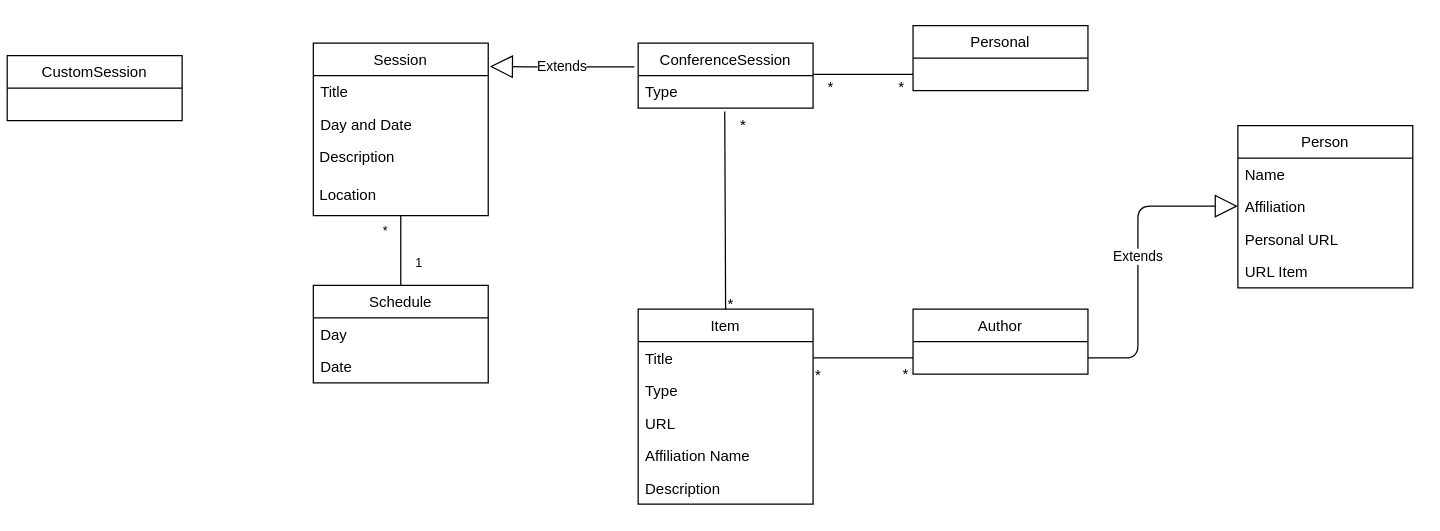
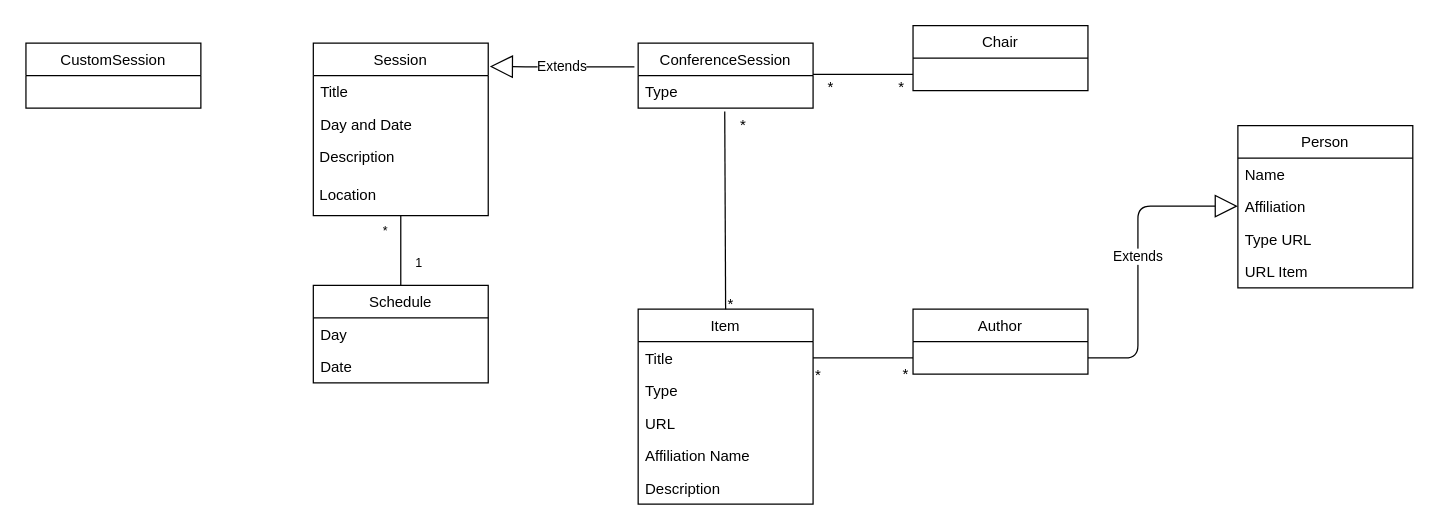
(1000, 43) -> (1000, 43)
(94, 88) -> (113, 76)
(1292, 240) -> (1277, 240)
